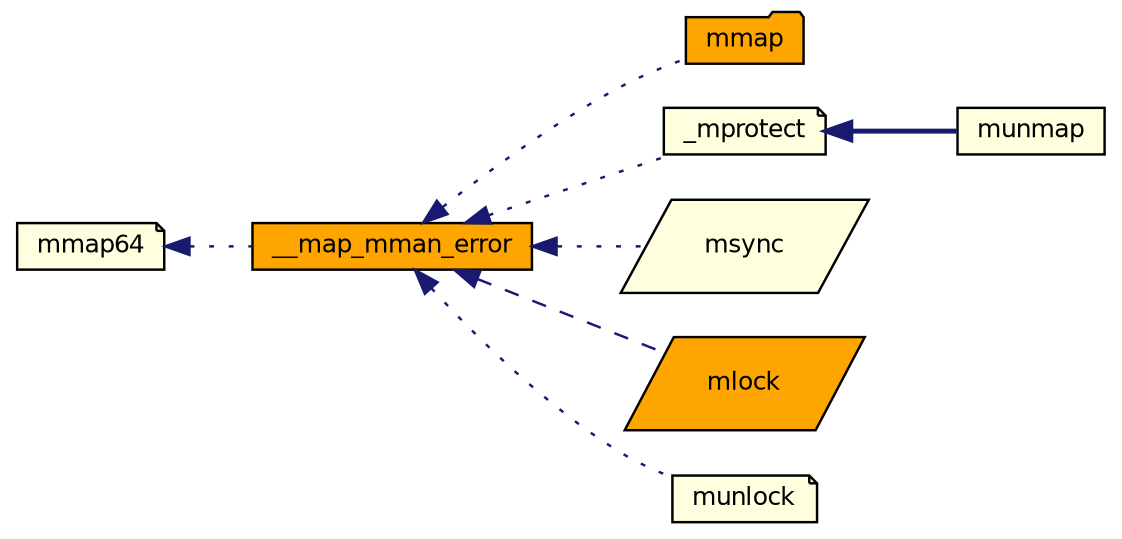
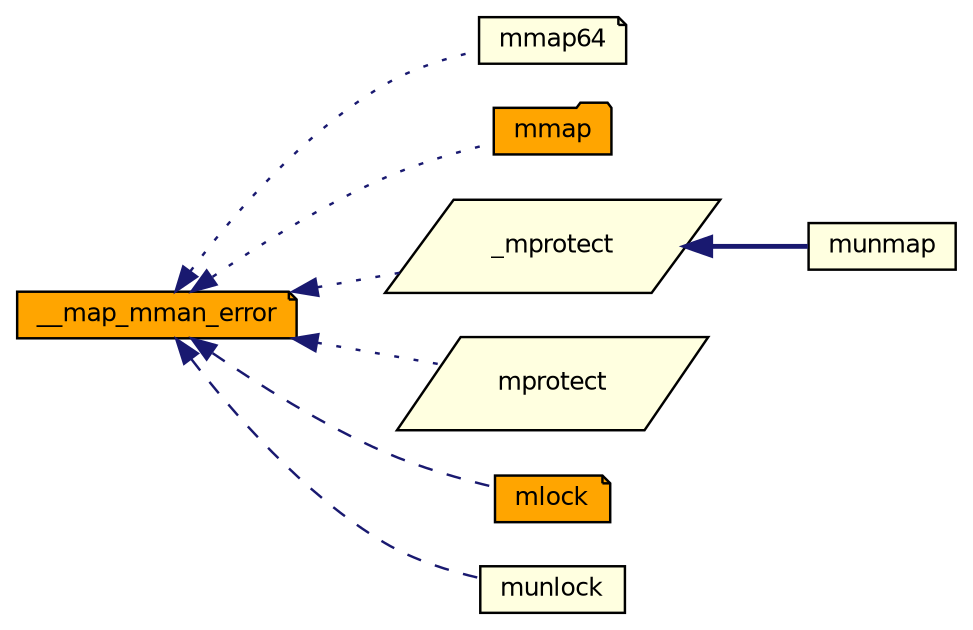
(745, 131) -> (553, 246)
(221, 246) -> (316, 135)
(392, 246) -> (157, 315)
(745, 246) -> (553, 384)
(745, 384) -> (553, 499)
(542, 395) -> (318, 494)
(745, 499) -> (553, 590)
